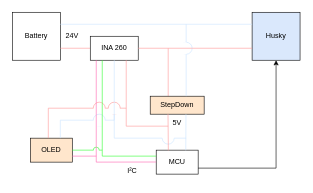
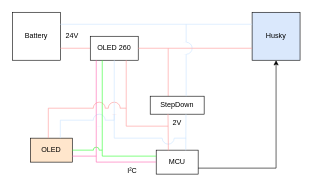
(114, 48) -> (114, 48)
(177, 105) -> (177, 105)
(177, 123) -> (177, 123)
